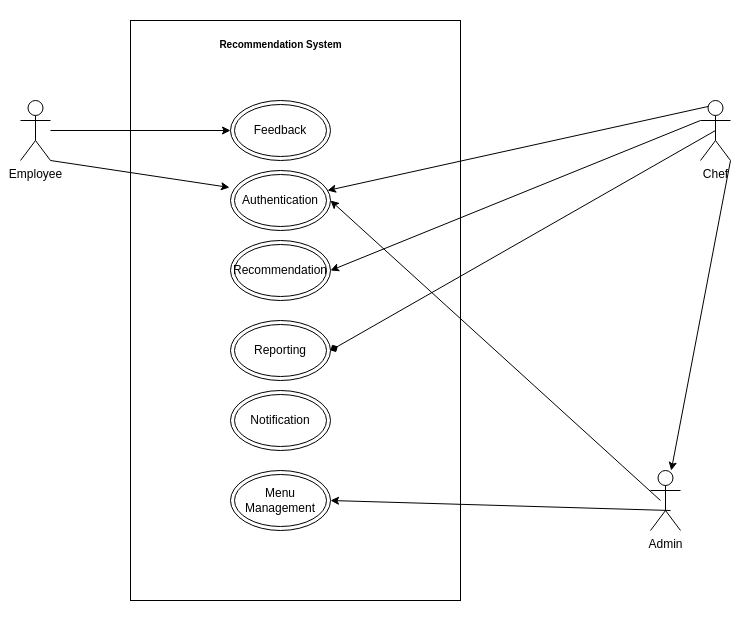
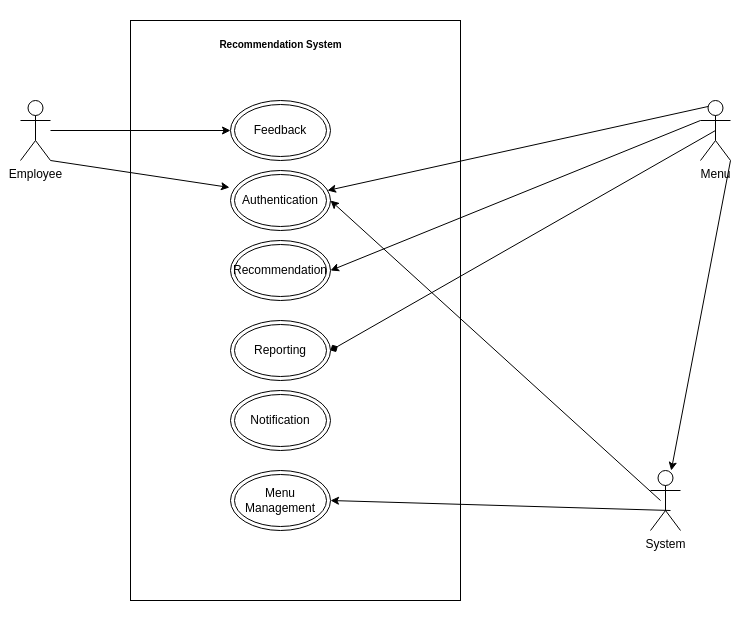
(716, 175) -> (716, 175)
(666, 545) -> (666, 545)
